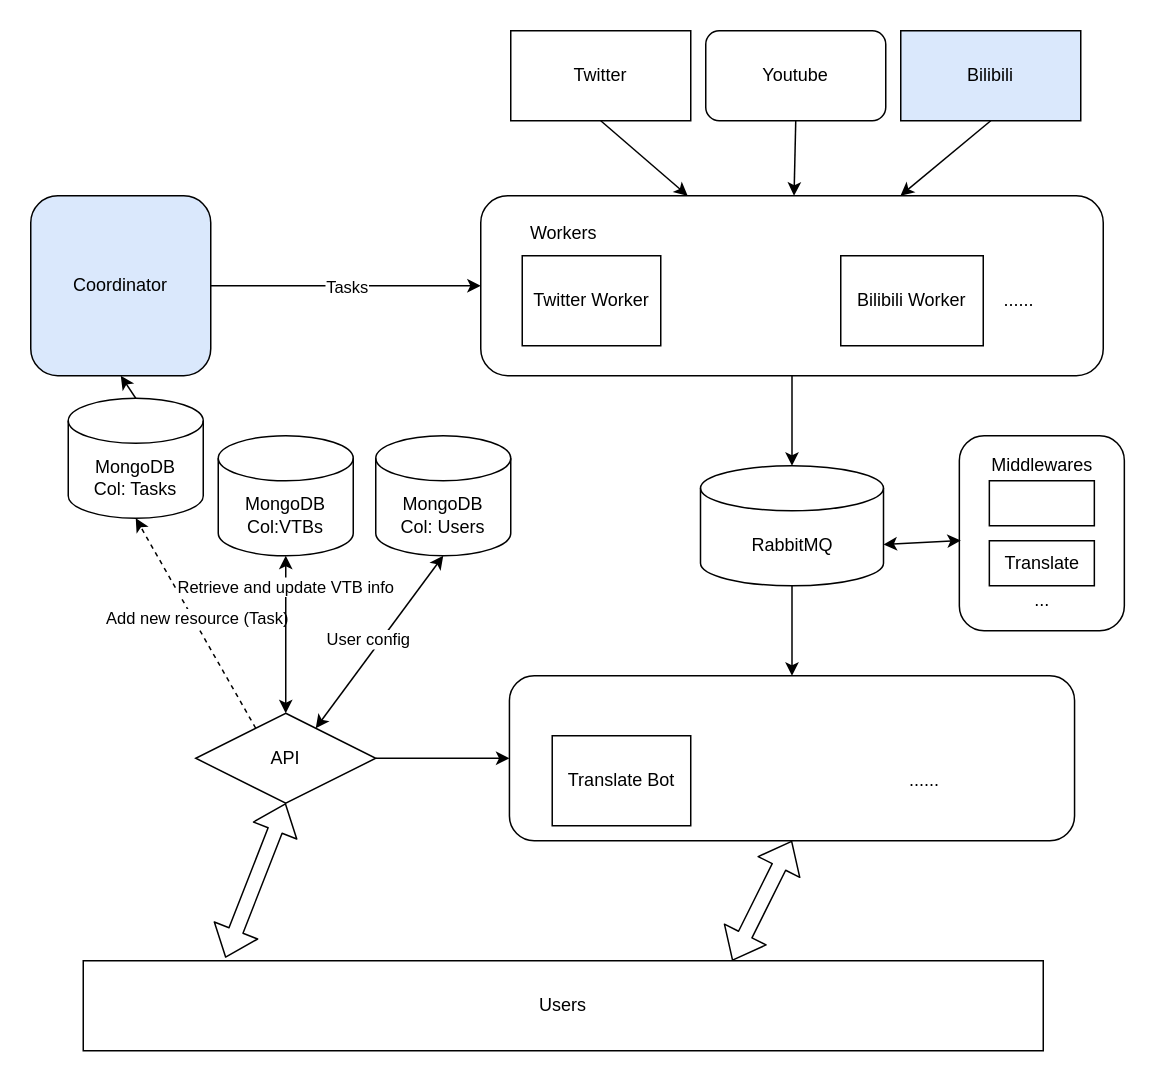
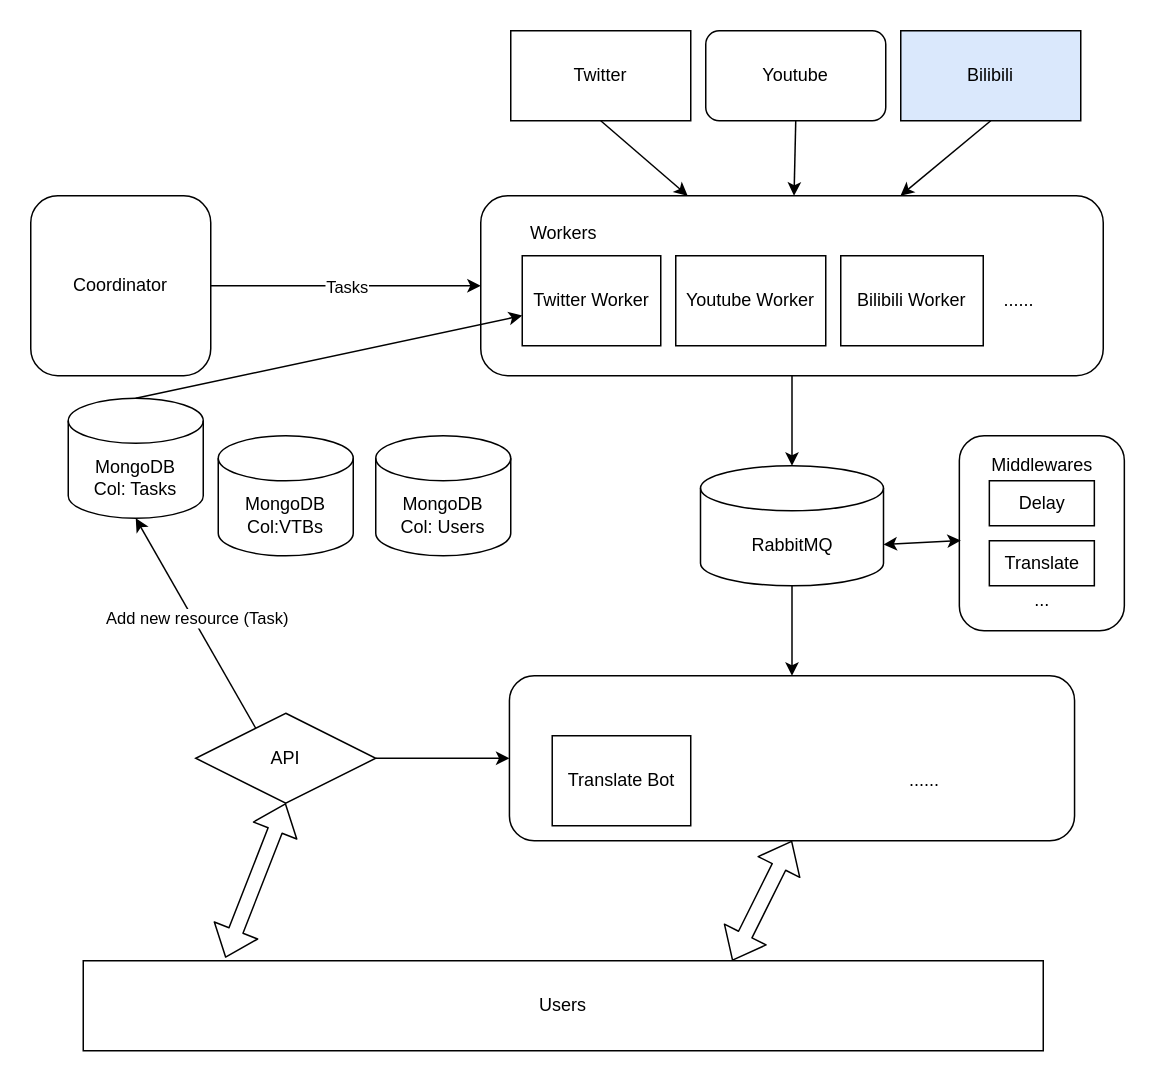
(121, 286) -> (121, 286)
none -> (751, 301)
(131, 391) -> (324, 358)
none -> (1042, 503)
(286, 635) -> none
(379, 642) -> none
(226, 676) -> (226, 676)
